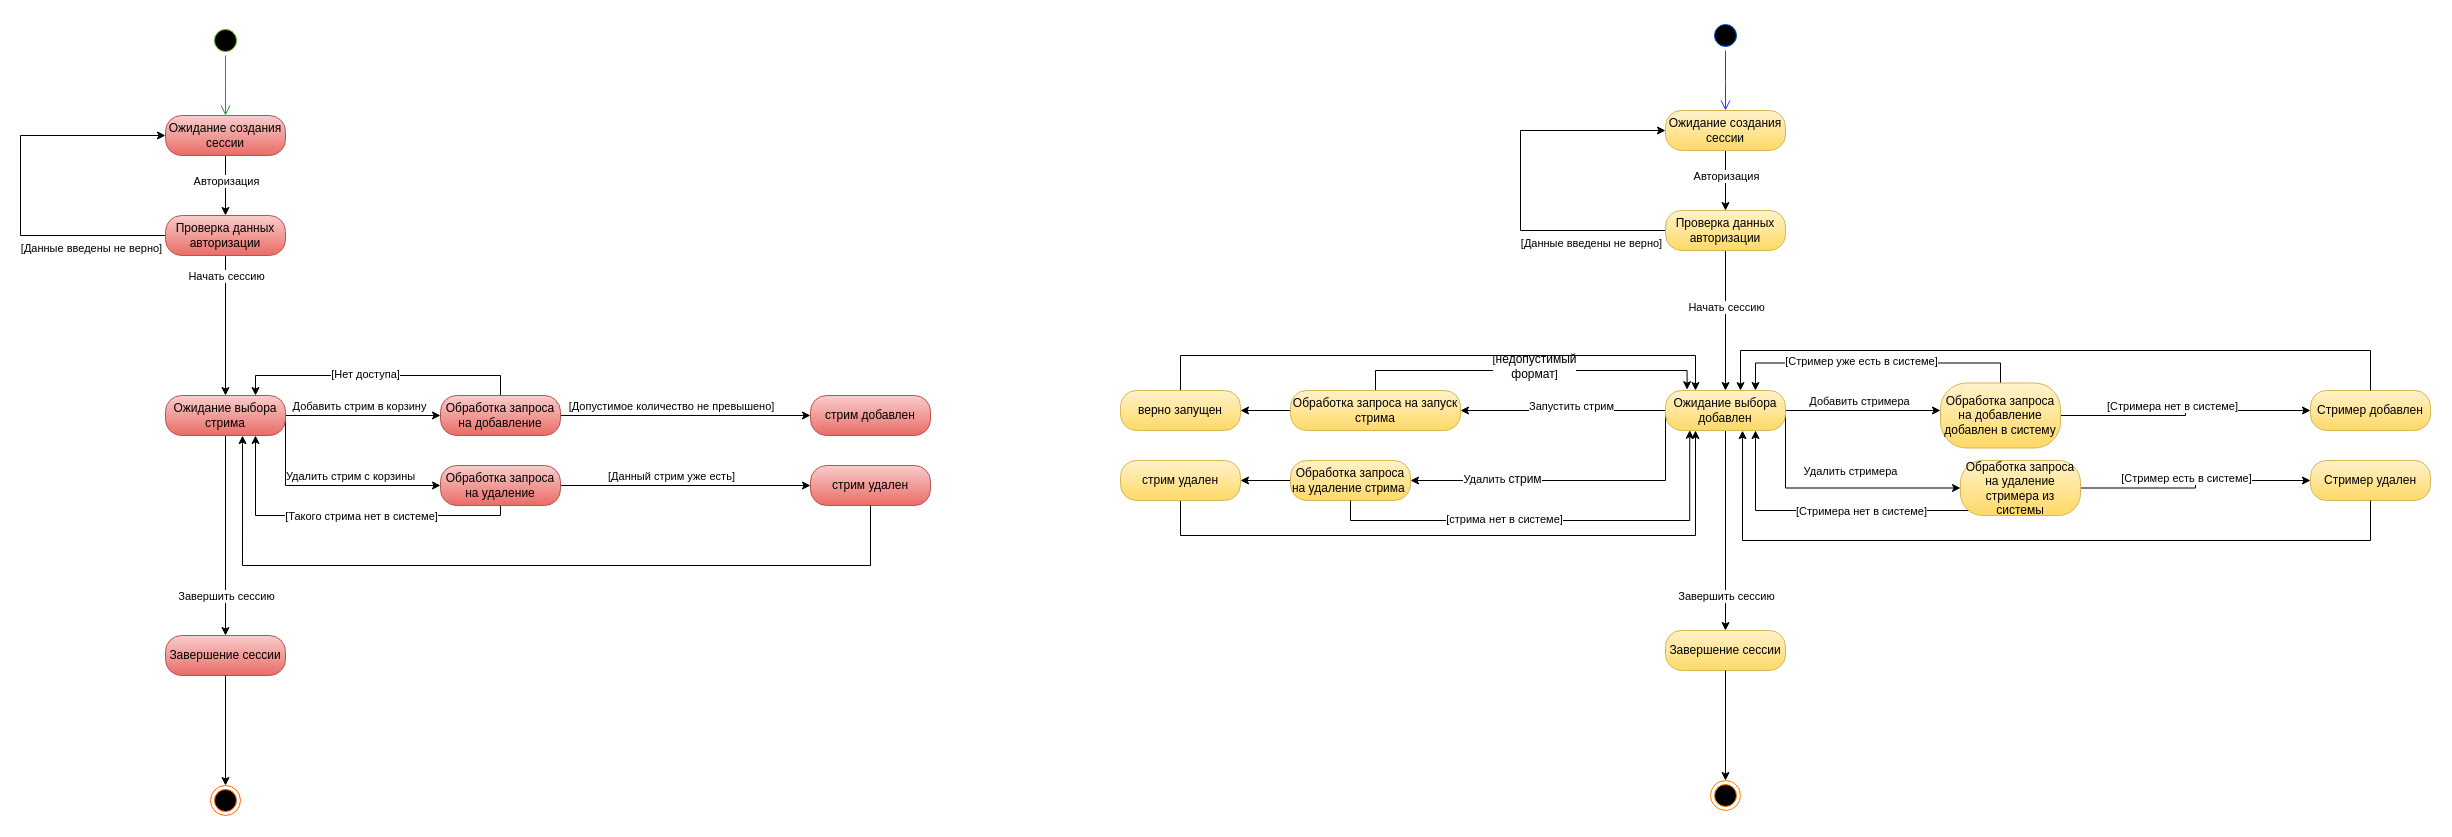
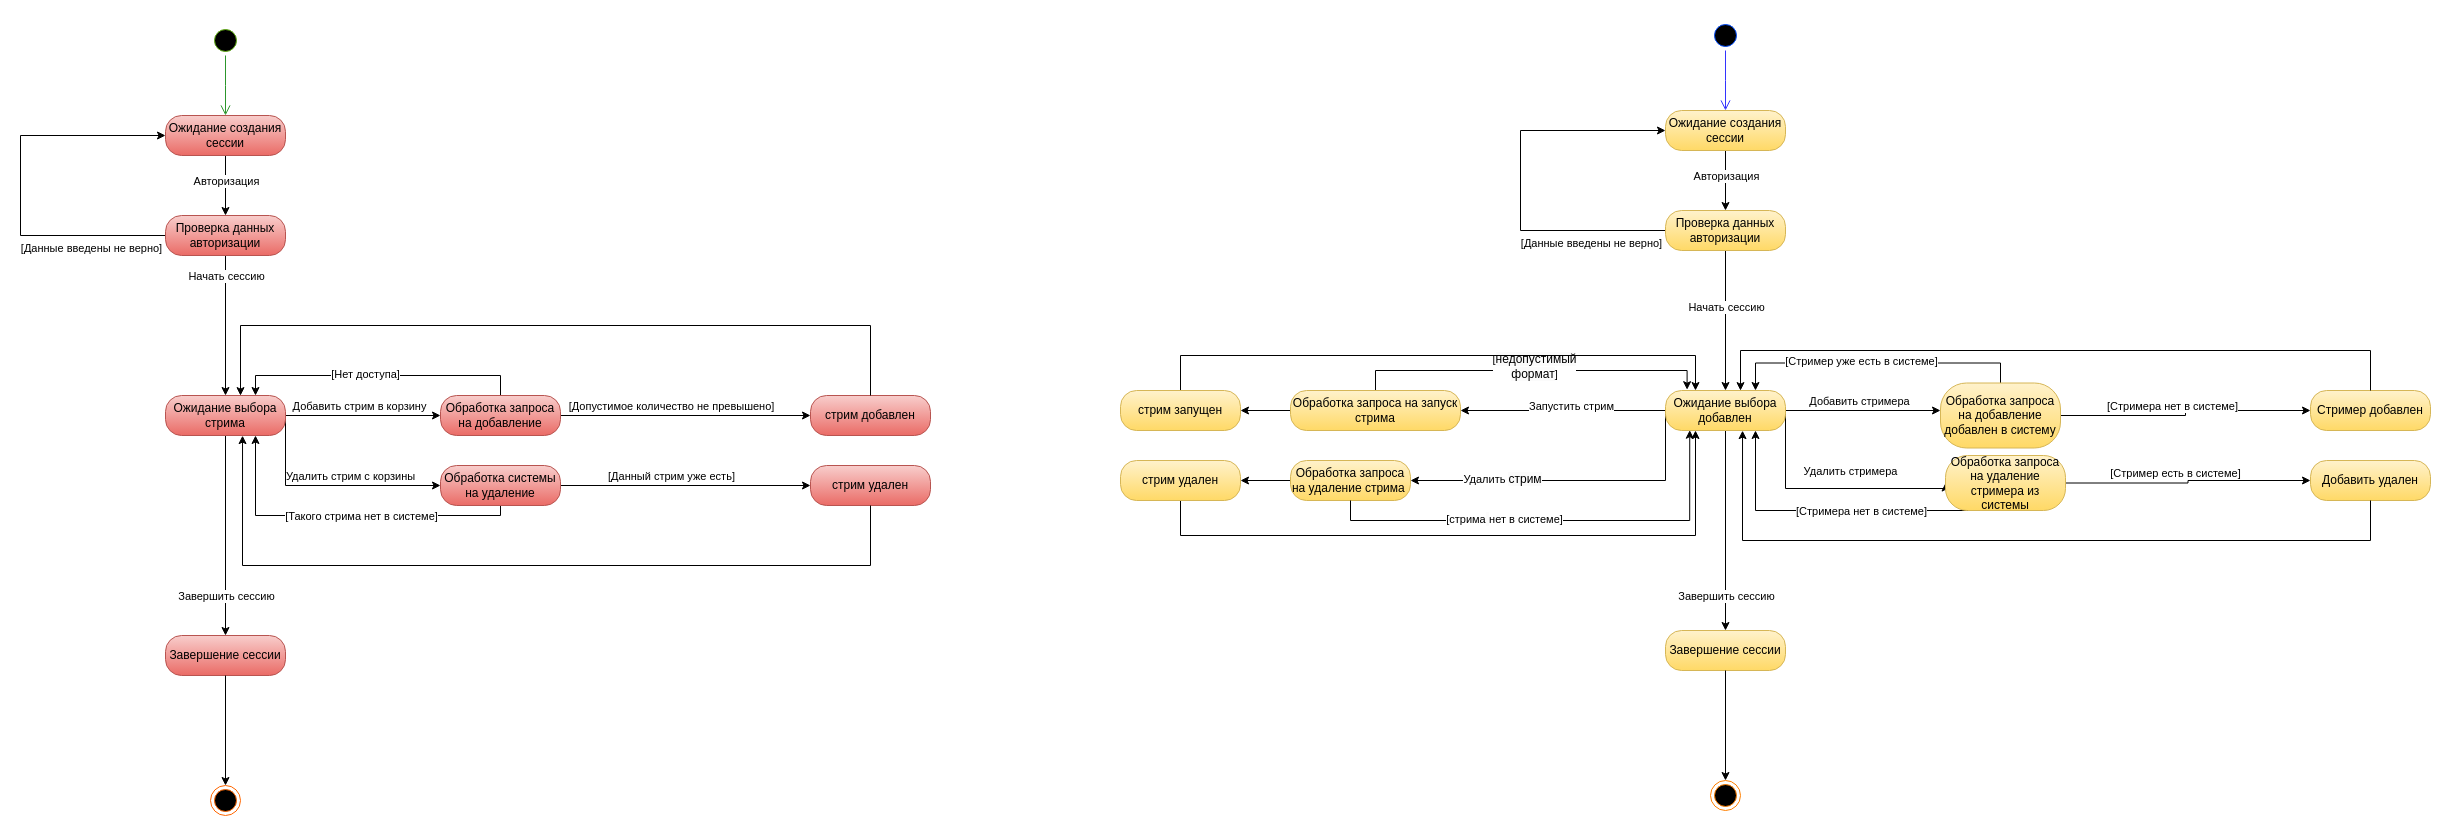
none -> (560, 326)
(1181, 411) -> (1181, 411)
(2371, 481) -> (2371, 481)
(501, 486) -> (501, 486)
(2021, 488) -> (2006, 483)
